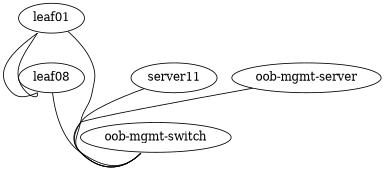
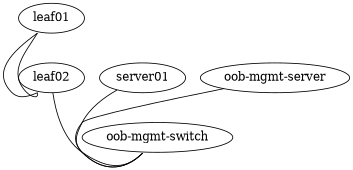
(52, 78) -> (52, 78)
(174, 78) -> (143, 78)
(84, 112) -> none
